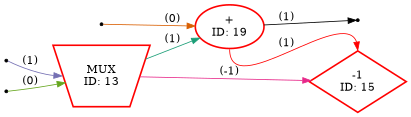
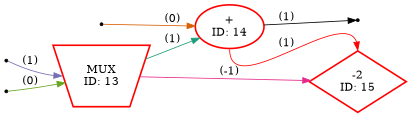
(230, 27) -> (230, 27)
(358, 82) -> (358, 82)
